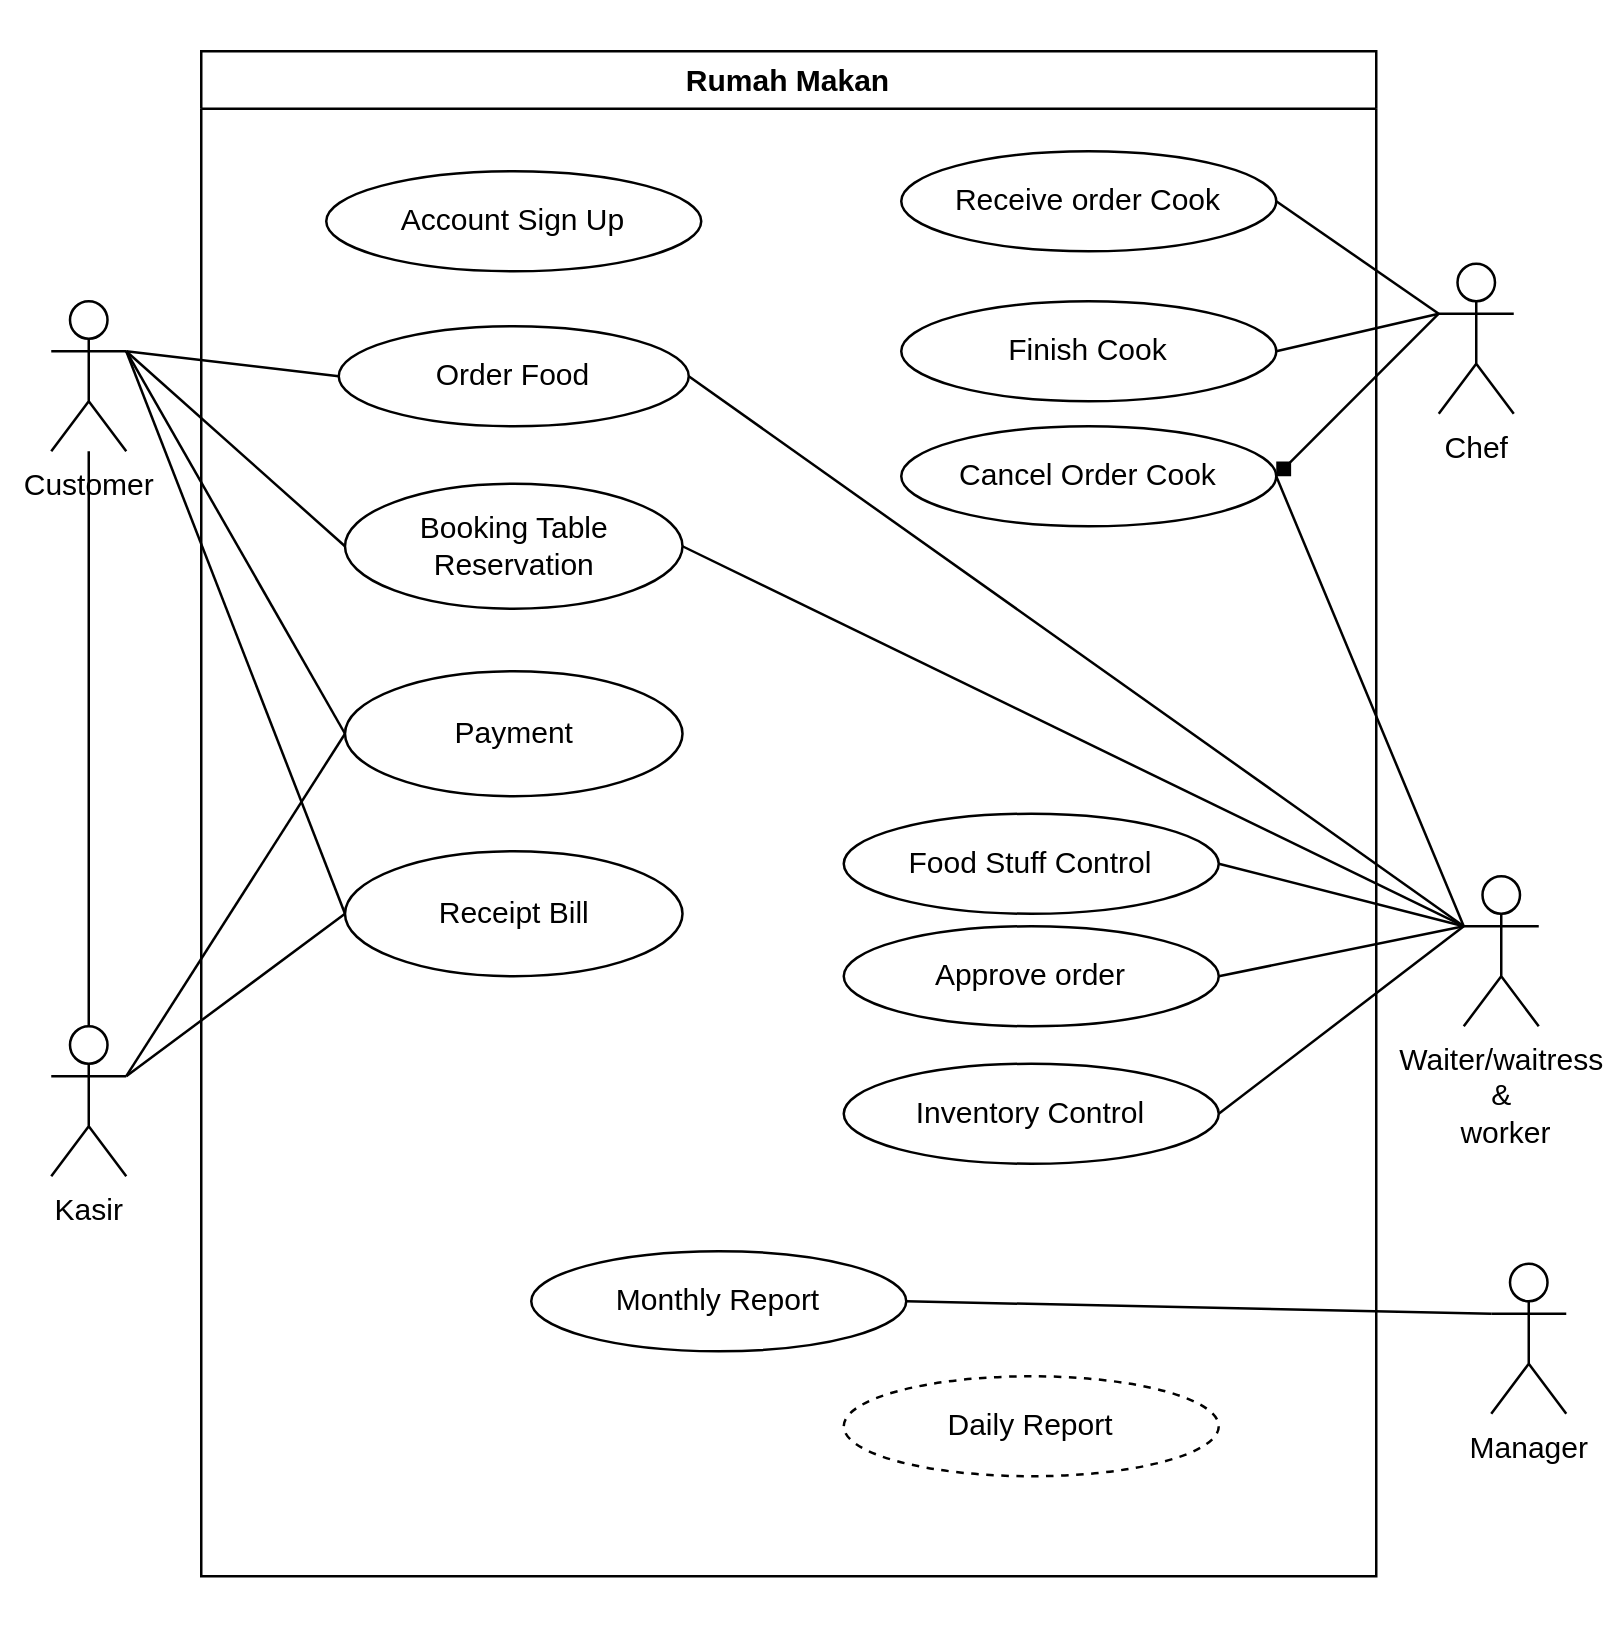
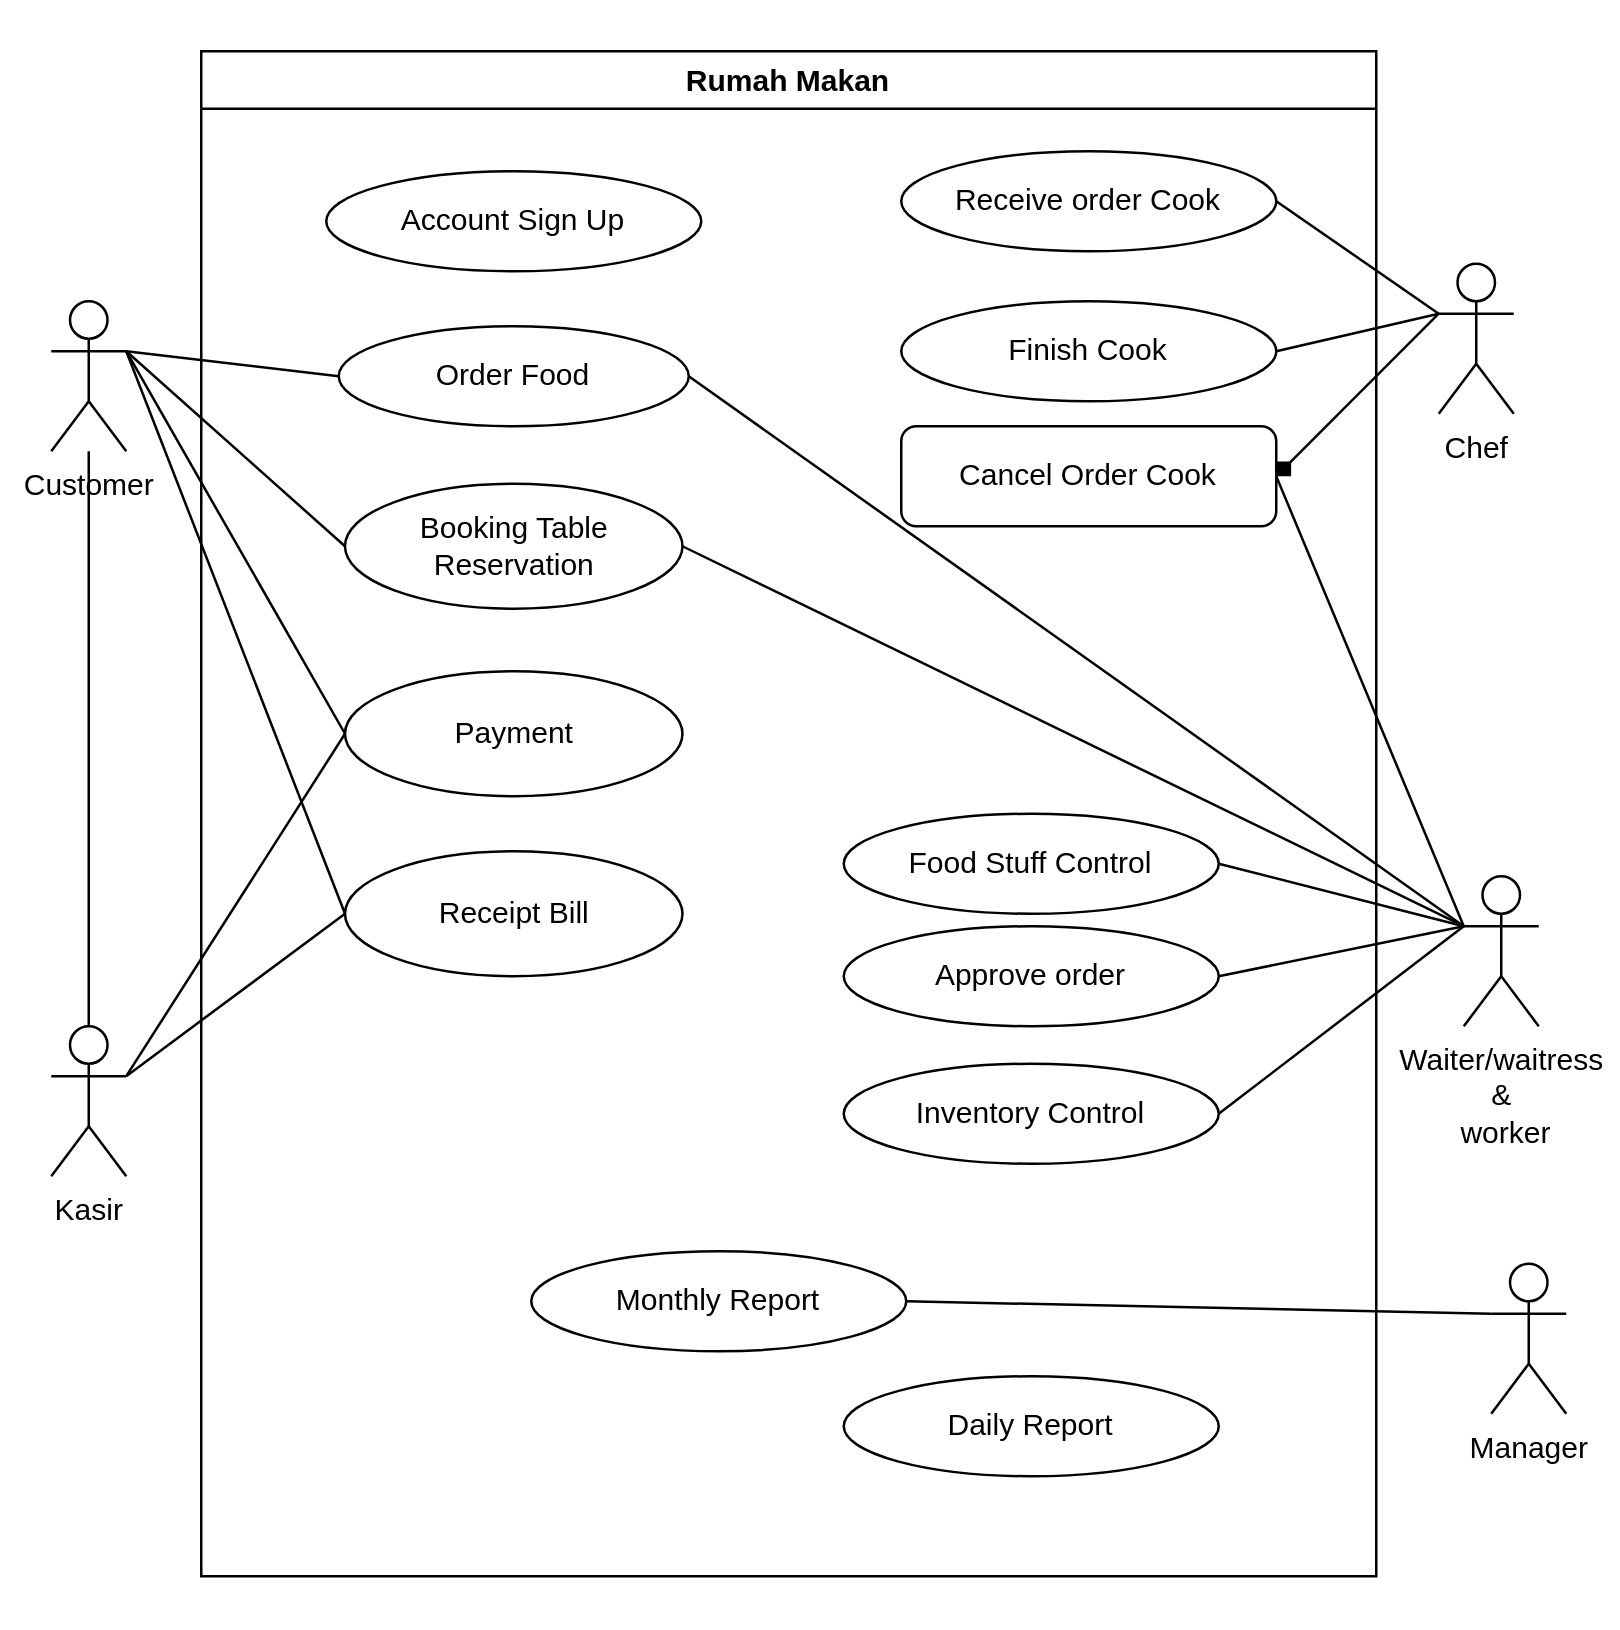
(1089, 476) -> (1089, 476)
(1031, 1426) -> (1031, 1426)
